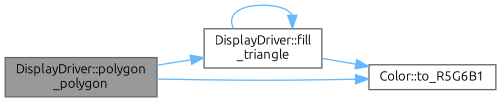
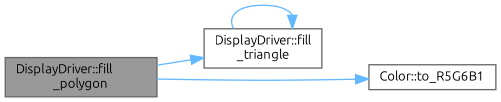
(339, 61) -> none
(81, 77) -> (81, 77)
